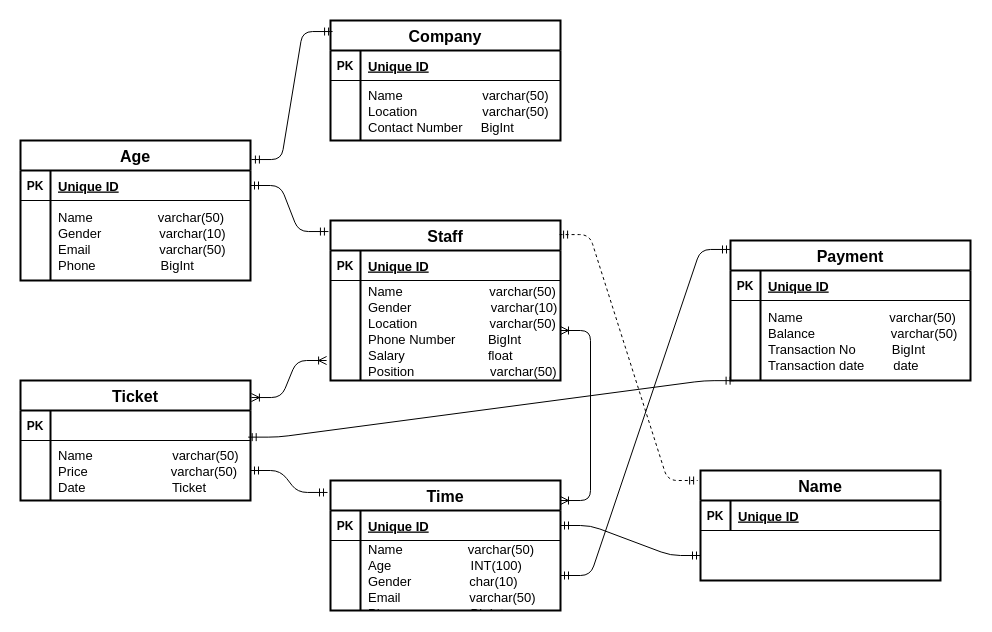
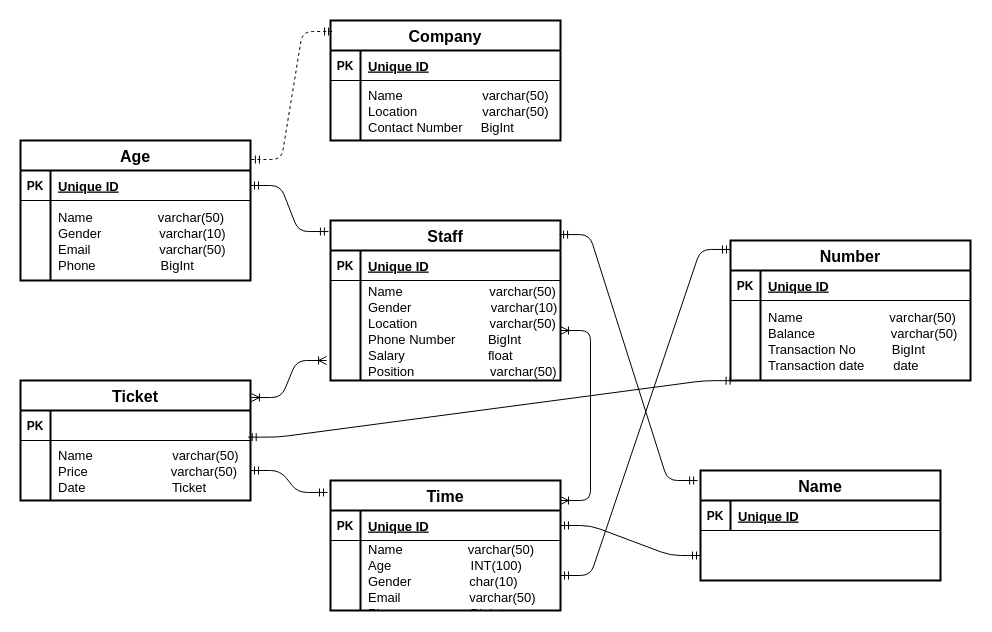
(292, 97) -> (292, 97)
(850, 257) -> (850, 257)
(629, 358) -> (629, 358)
